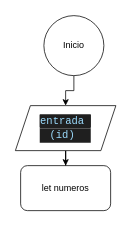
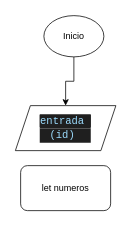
(74, 45) -> (74, 36)
(66, 160) -> none
